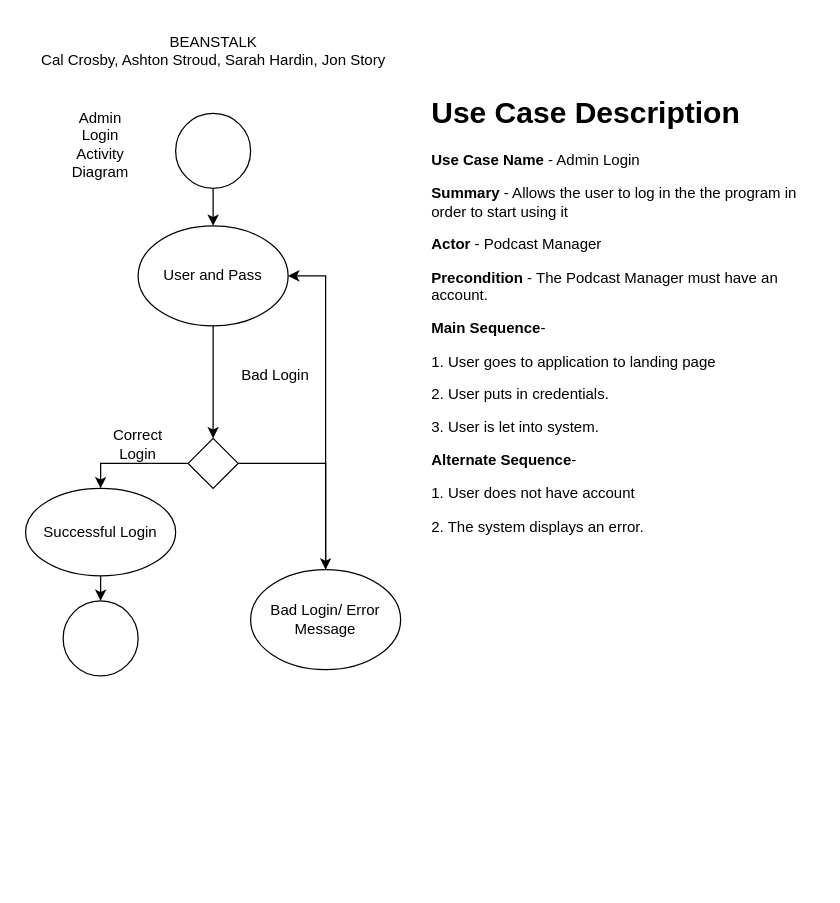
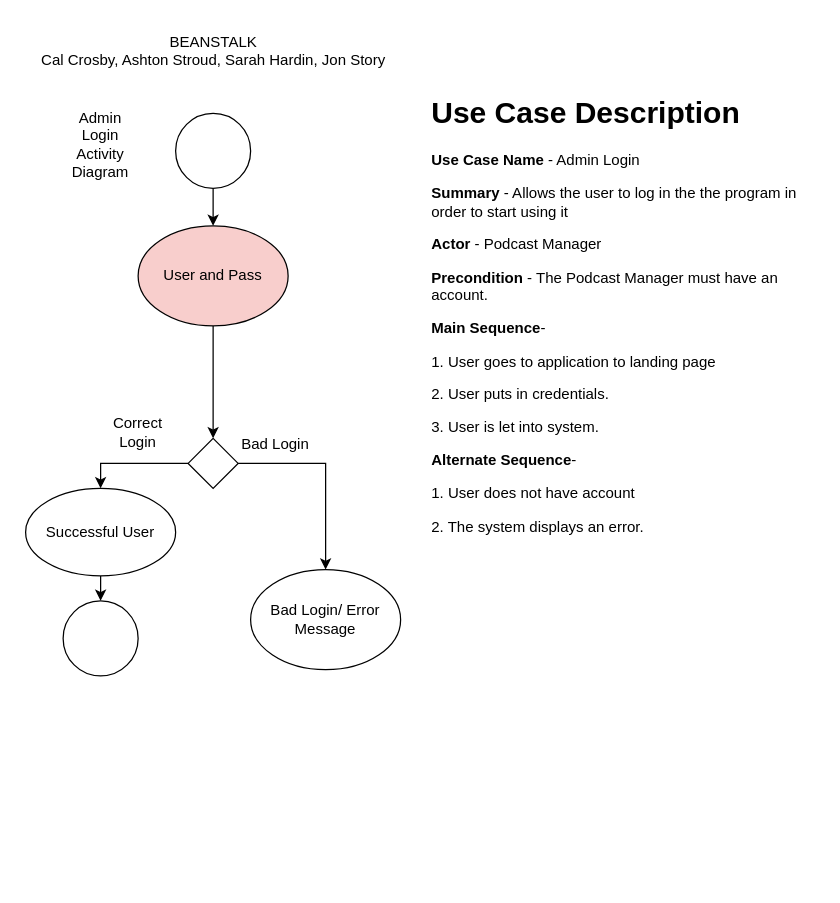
(213, 276) -> (213, 276)
(326, 355) -> none
(276, 376) -> (276, 444)
(138, 444) -> (138, 432)
(101, 532) -> (101, 532)
